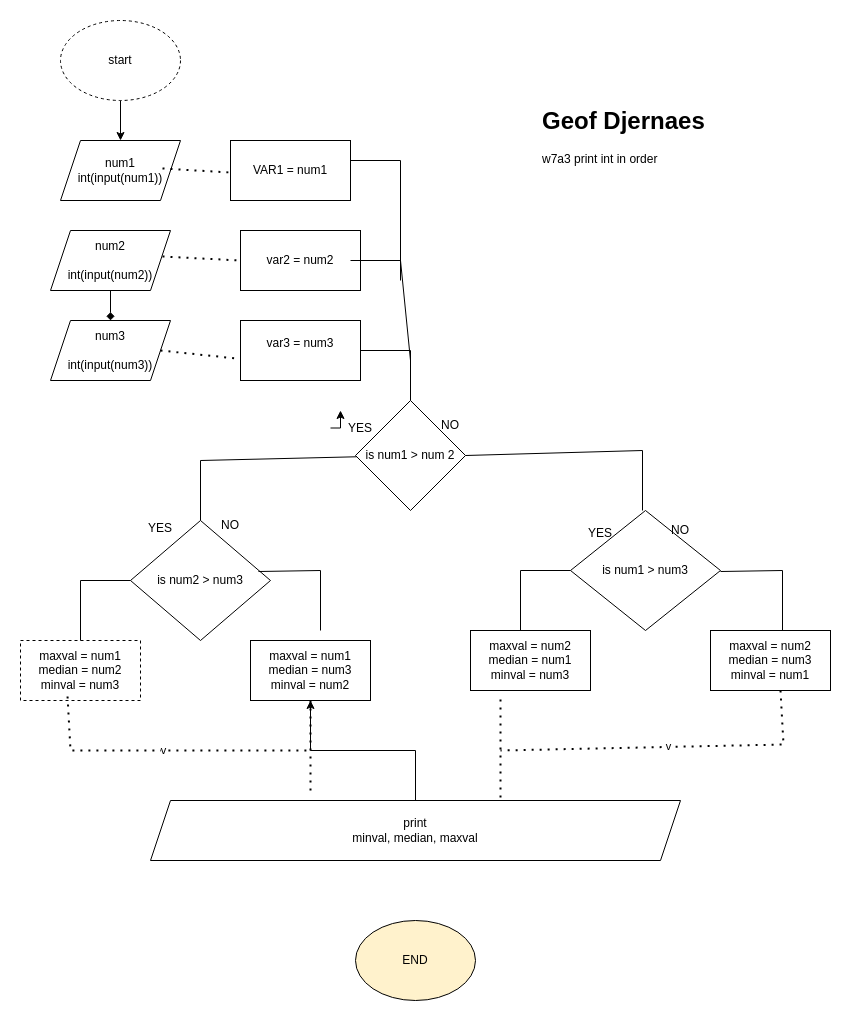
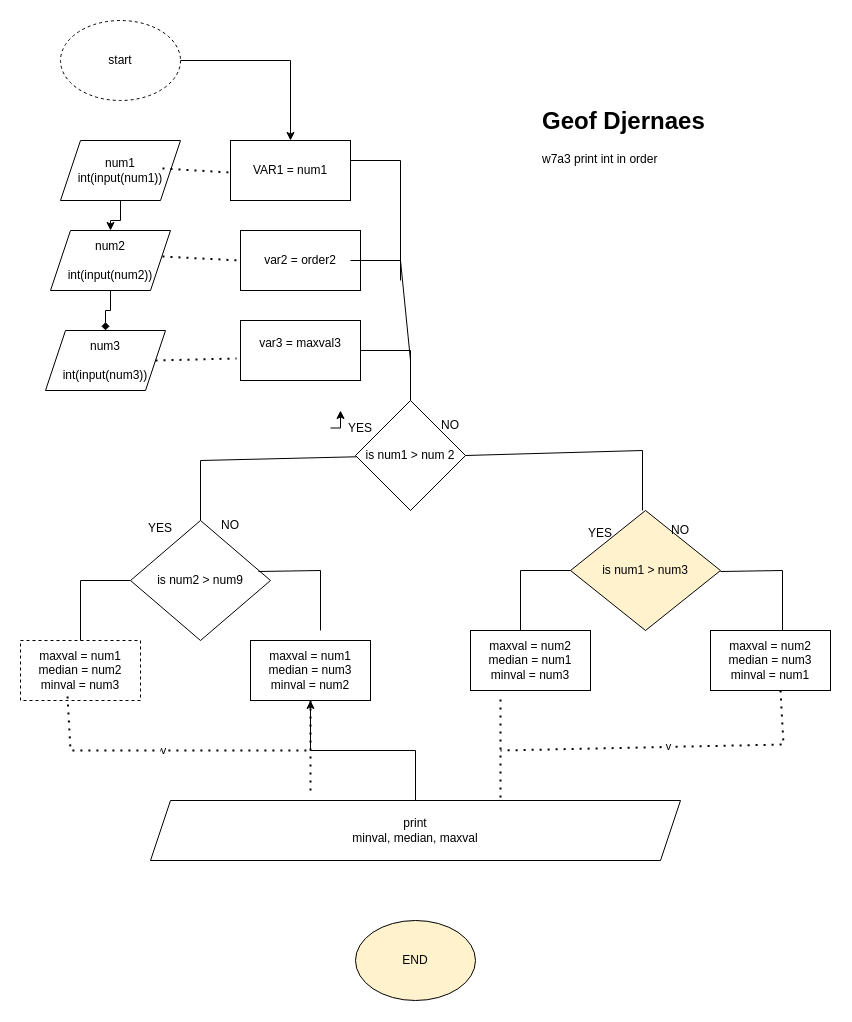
(121, 117) -> (272, 61)
none -> (121, 217)
(301, 261) -> (301, 261)
(111, 351) -> (106, 361)
(301, 351) -> (301, 351)
(646, 571) -> (646, 571)
(201, 581) -> (201, 581)
